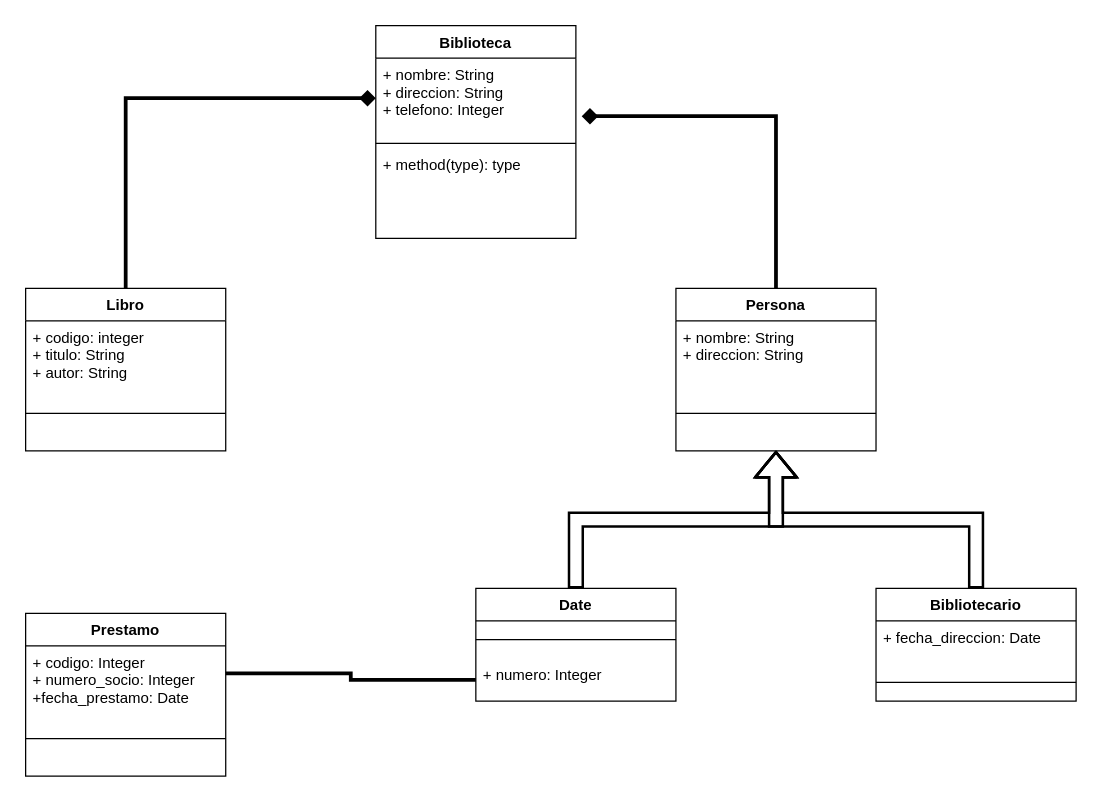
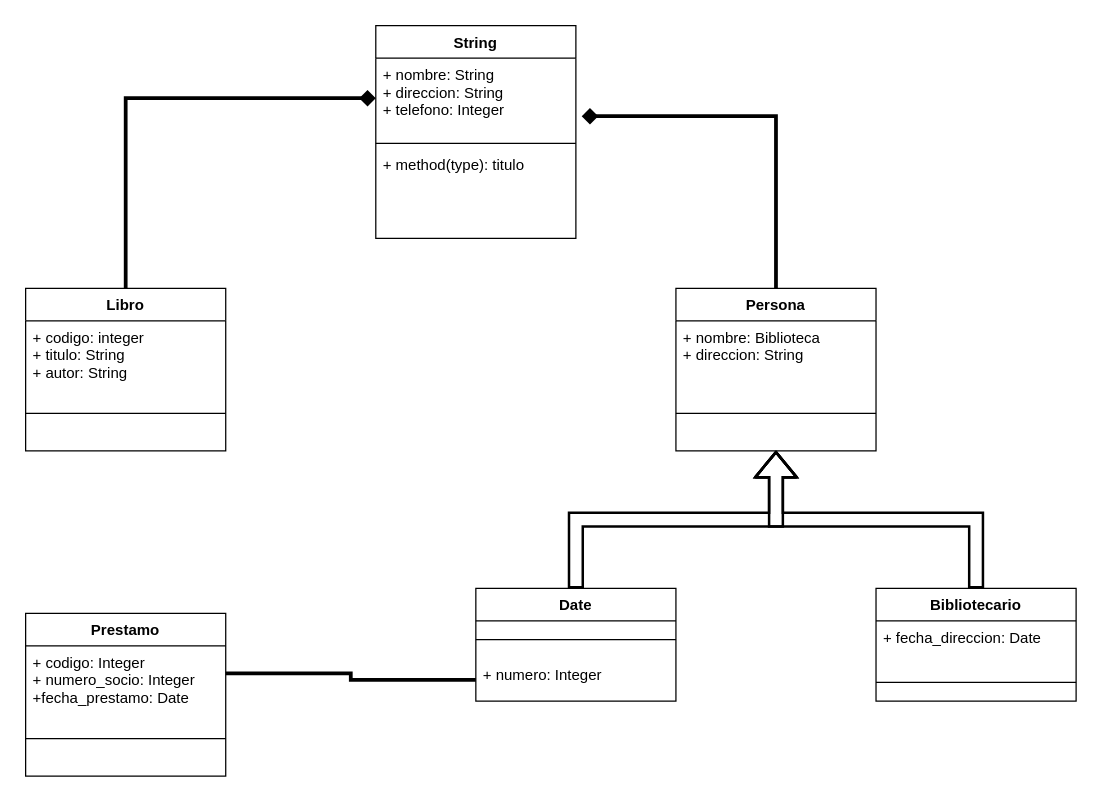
(475, 43) -> (475, 43)
(461, 165) -> (465, 165)
(742, 338) -> (755, 338)
